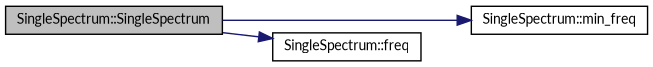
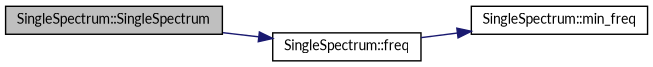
(340, 20) -> (439, 35)
